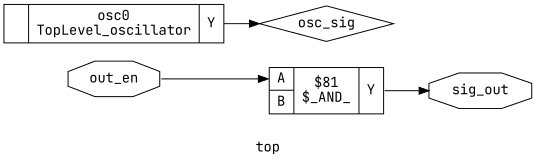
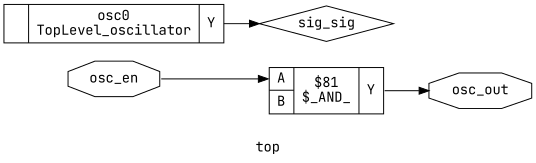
(326, 24) -> (326, 24)
(114, 79) -> (114, 79)
(480, 91) -> (480, 91)
